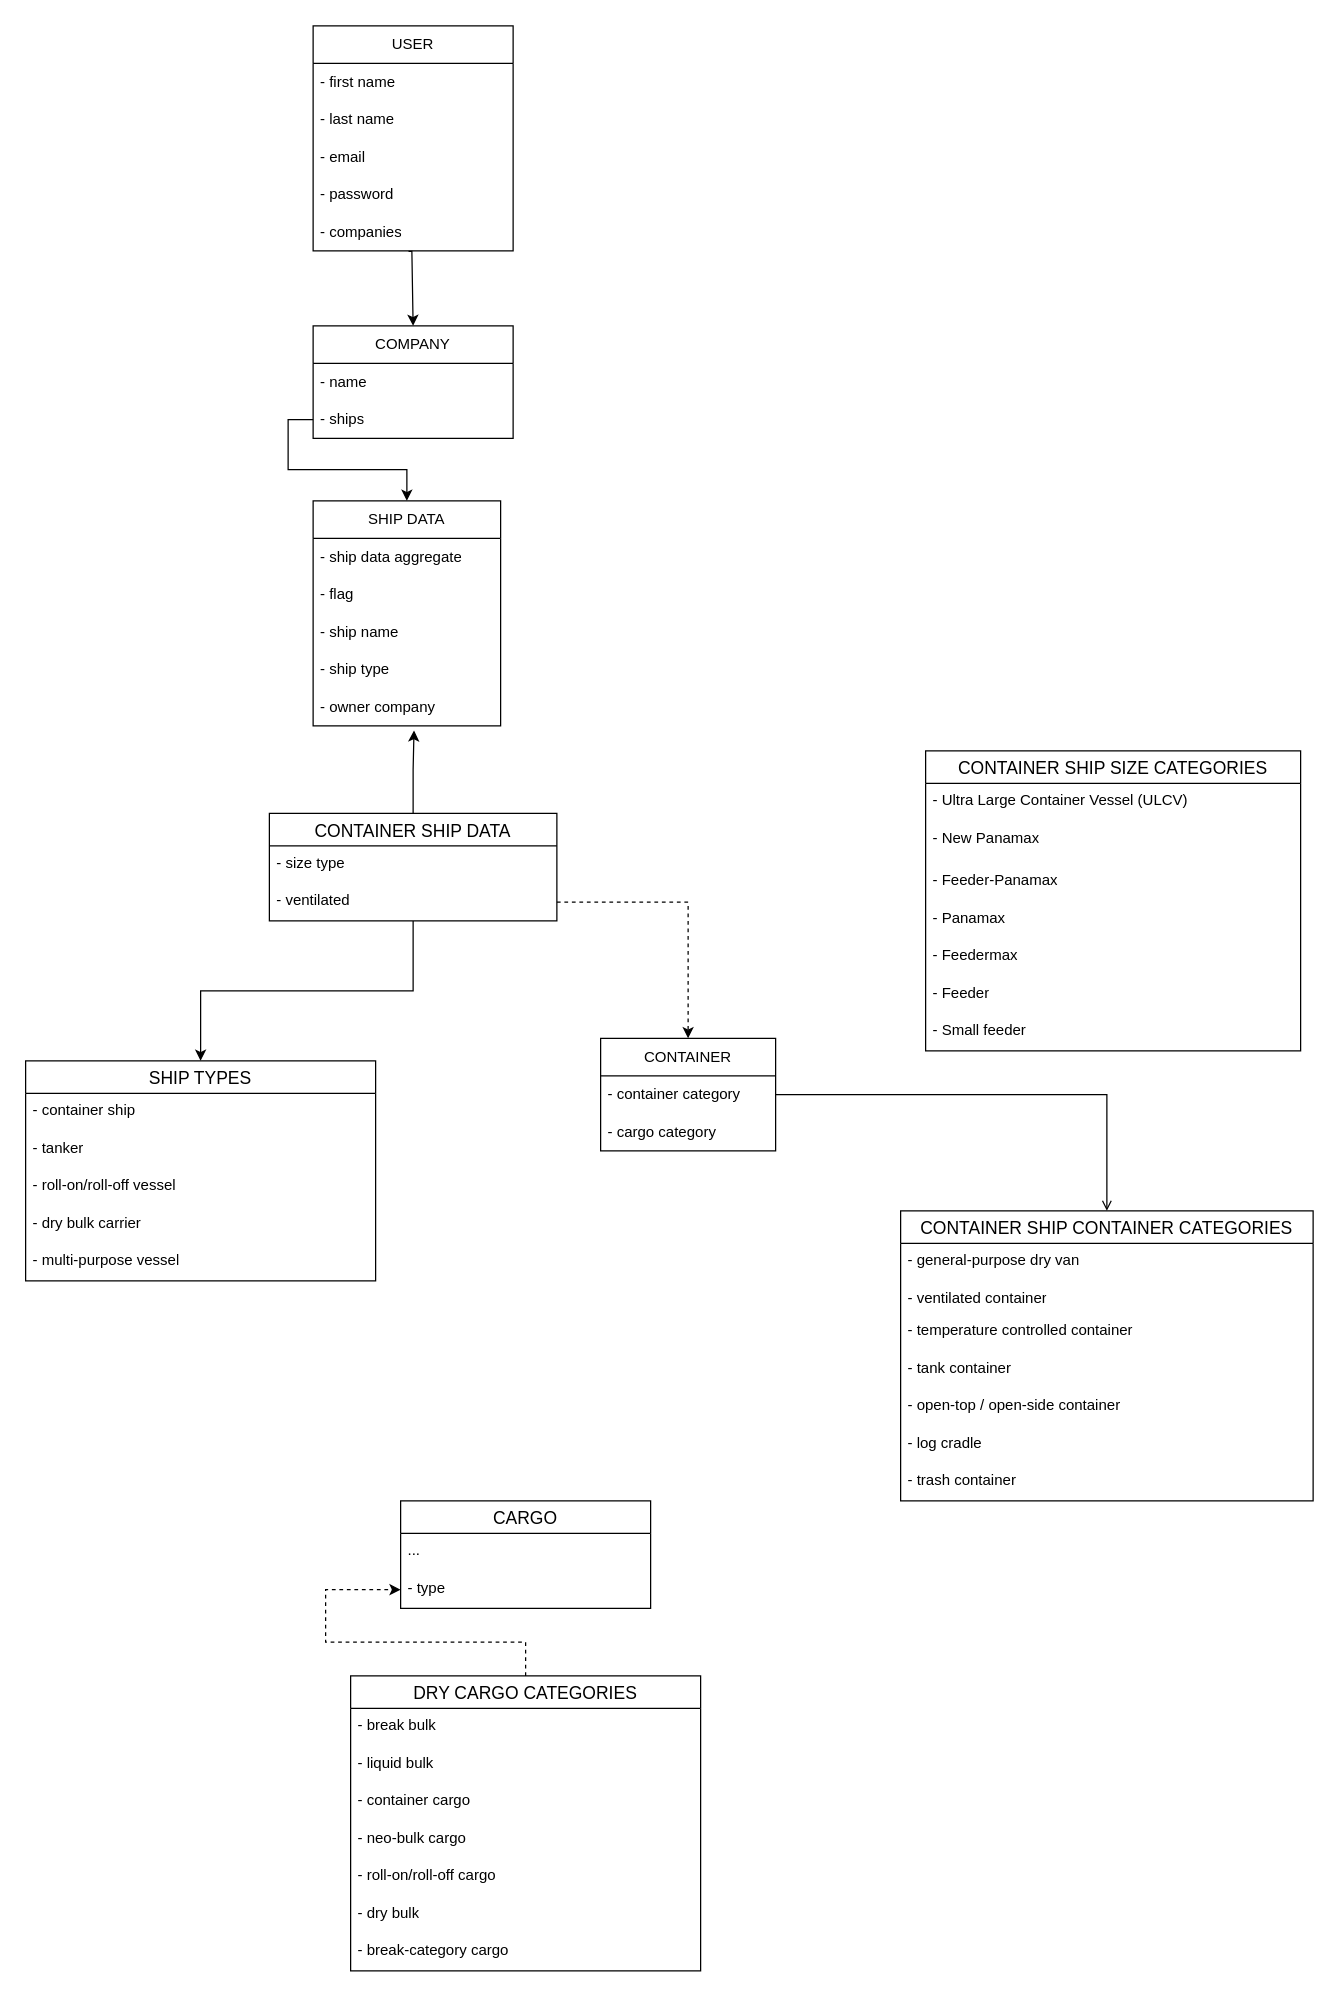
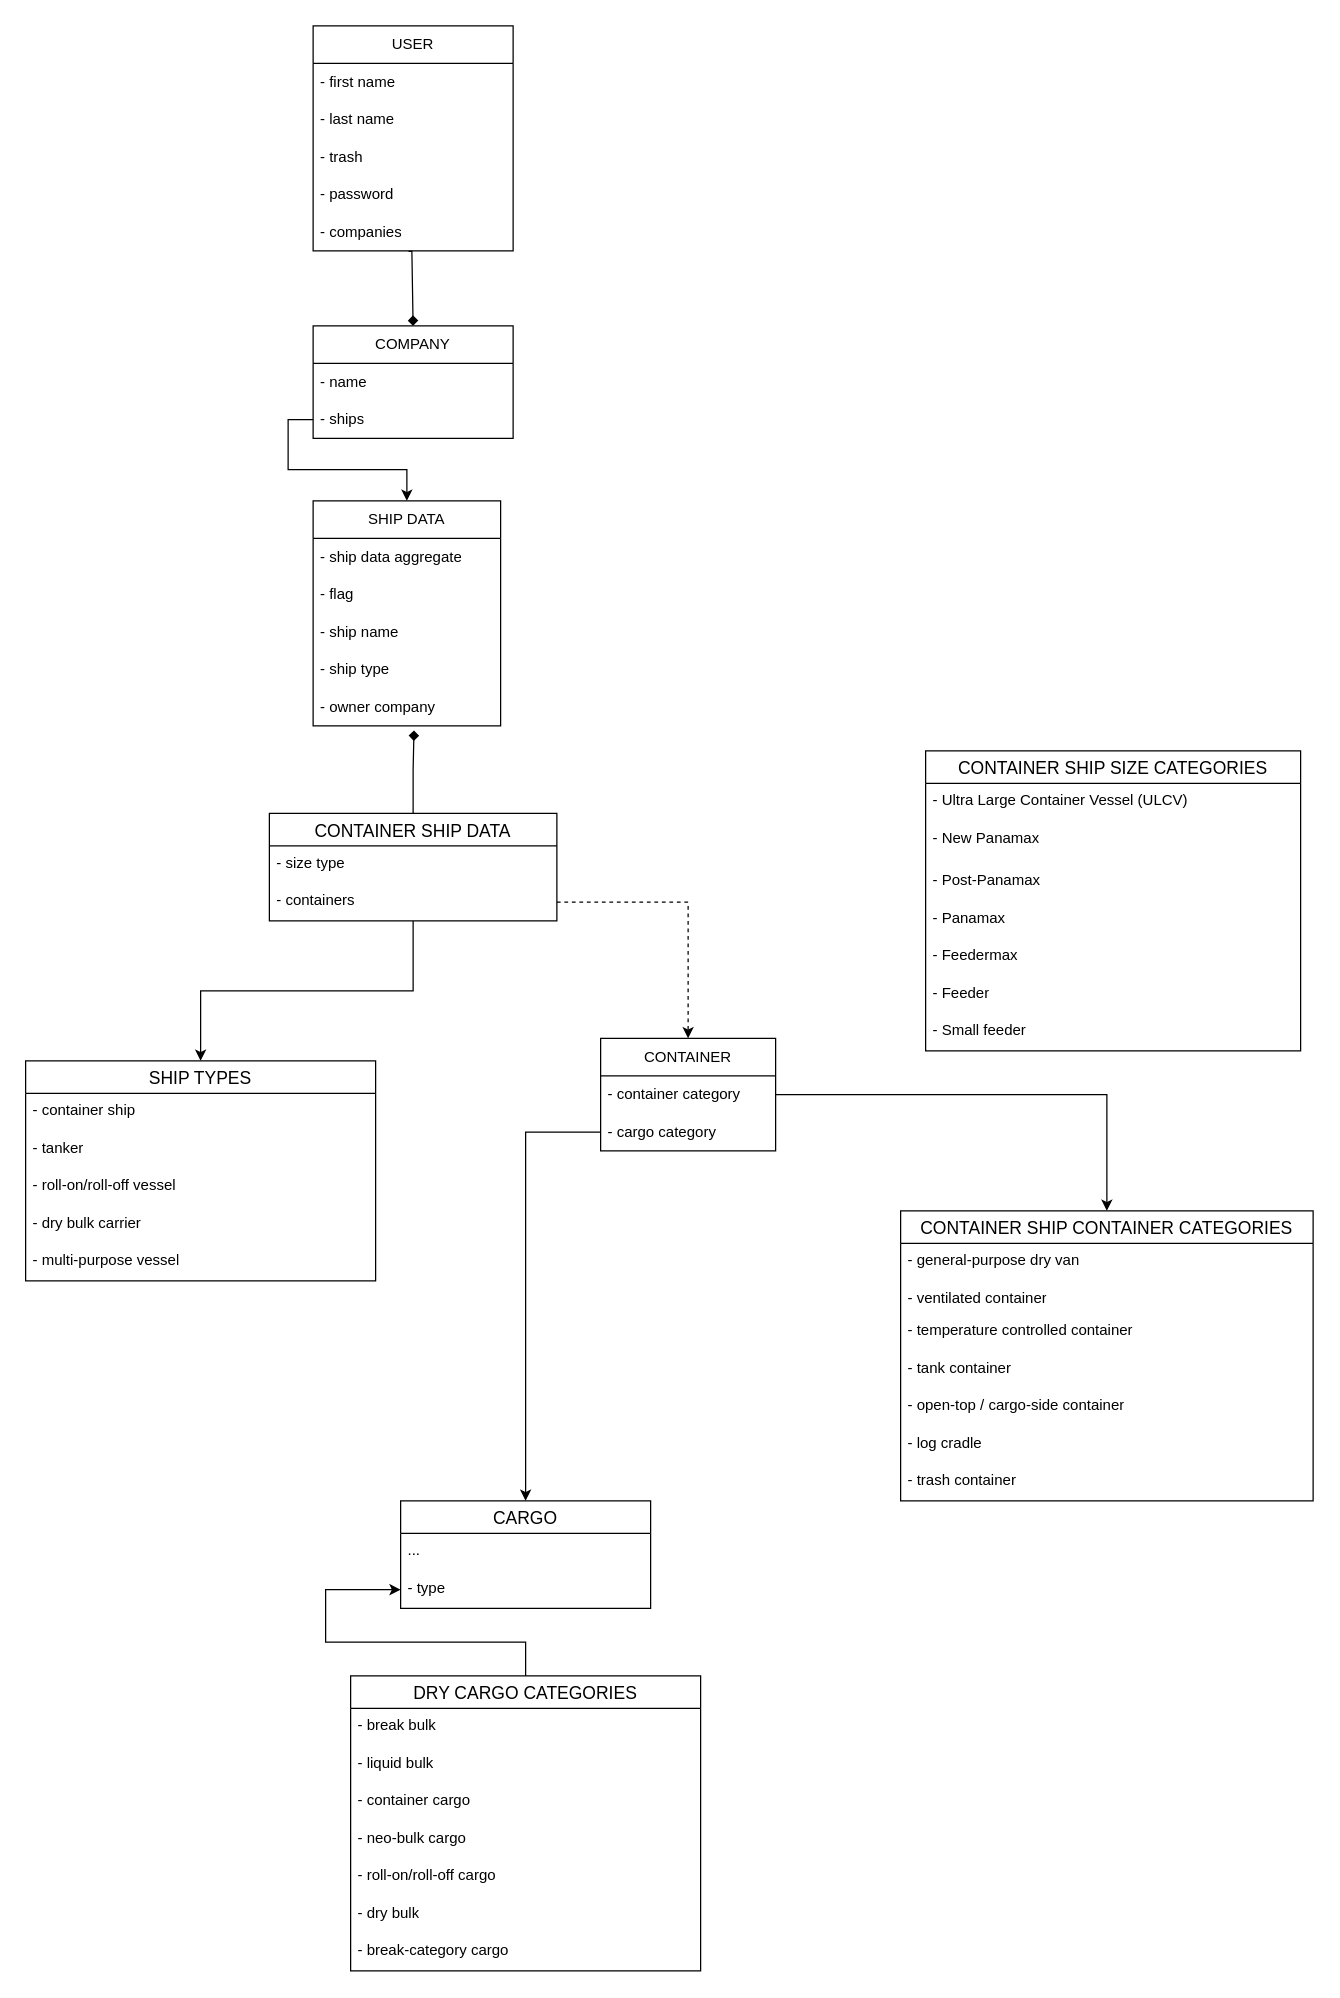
(344, 157) -> (348, 157)
(413, 316) -> (413, 315)
(414, 740) -> (414, 741)
(998, 881) -> (990, 881)
(321, 901) -> (323, 901)
(1107, 1202) -> (1107, 1201)
none -> (526, 1276)
(1031, 1406) -> (1035, 1406)
(382, 1642) -> (382, 1642)
